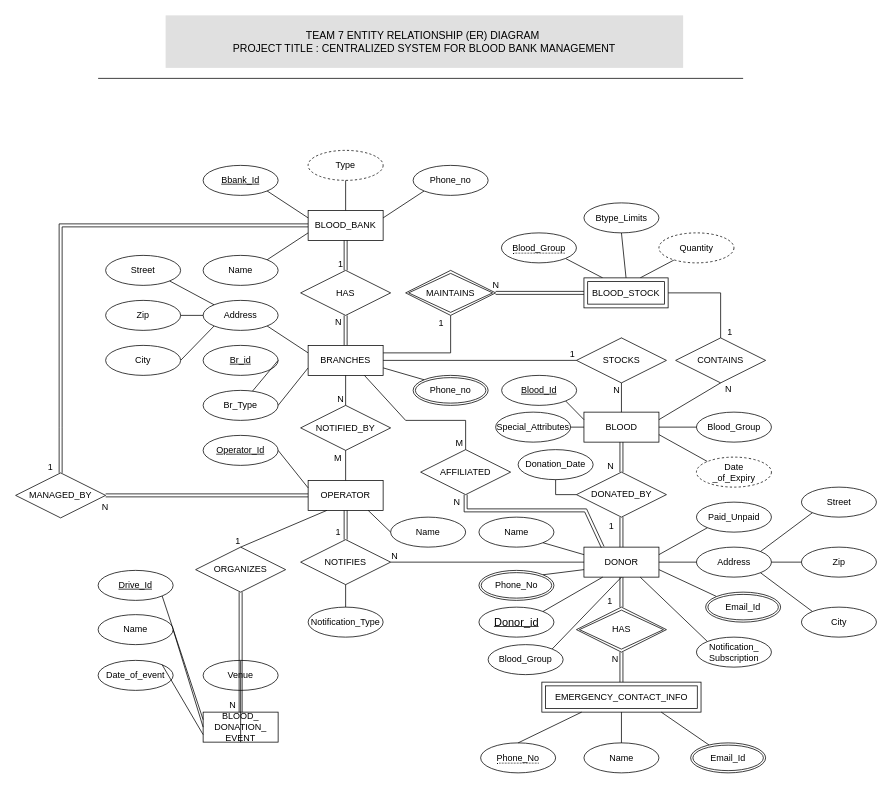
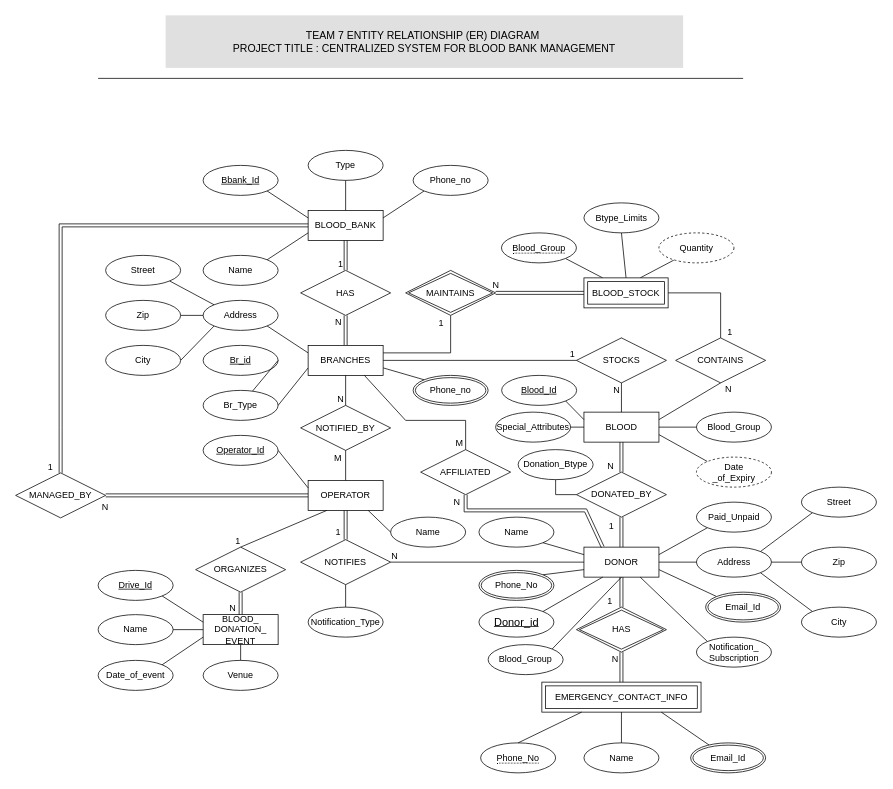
(345, 165) -> (345, 165)
(555, 465) -> (555, 465)
(240, 727) -> (240, 630)
